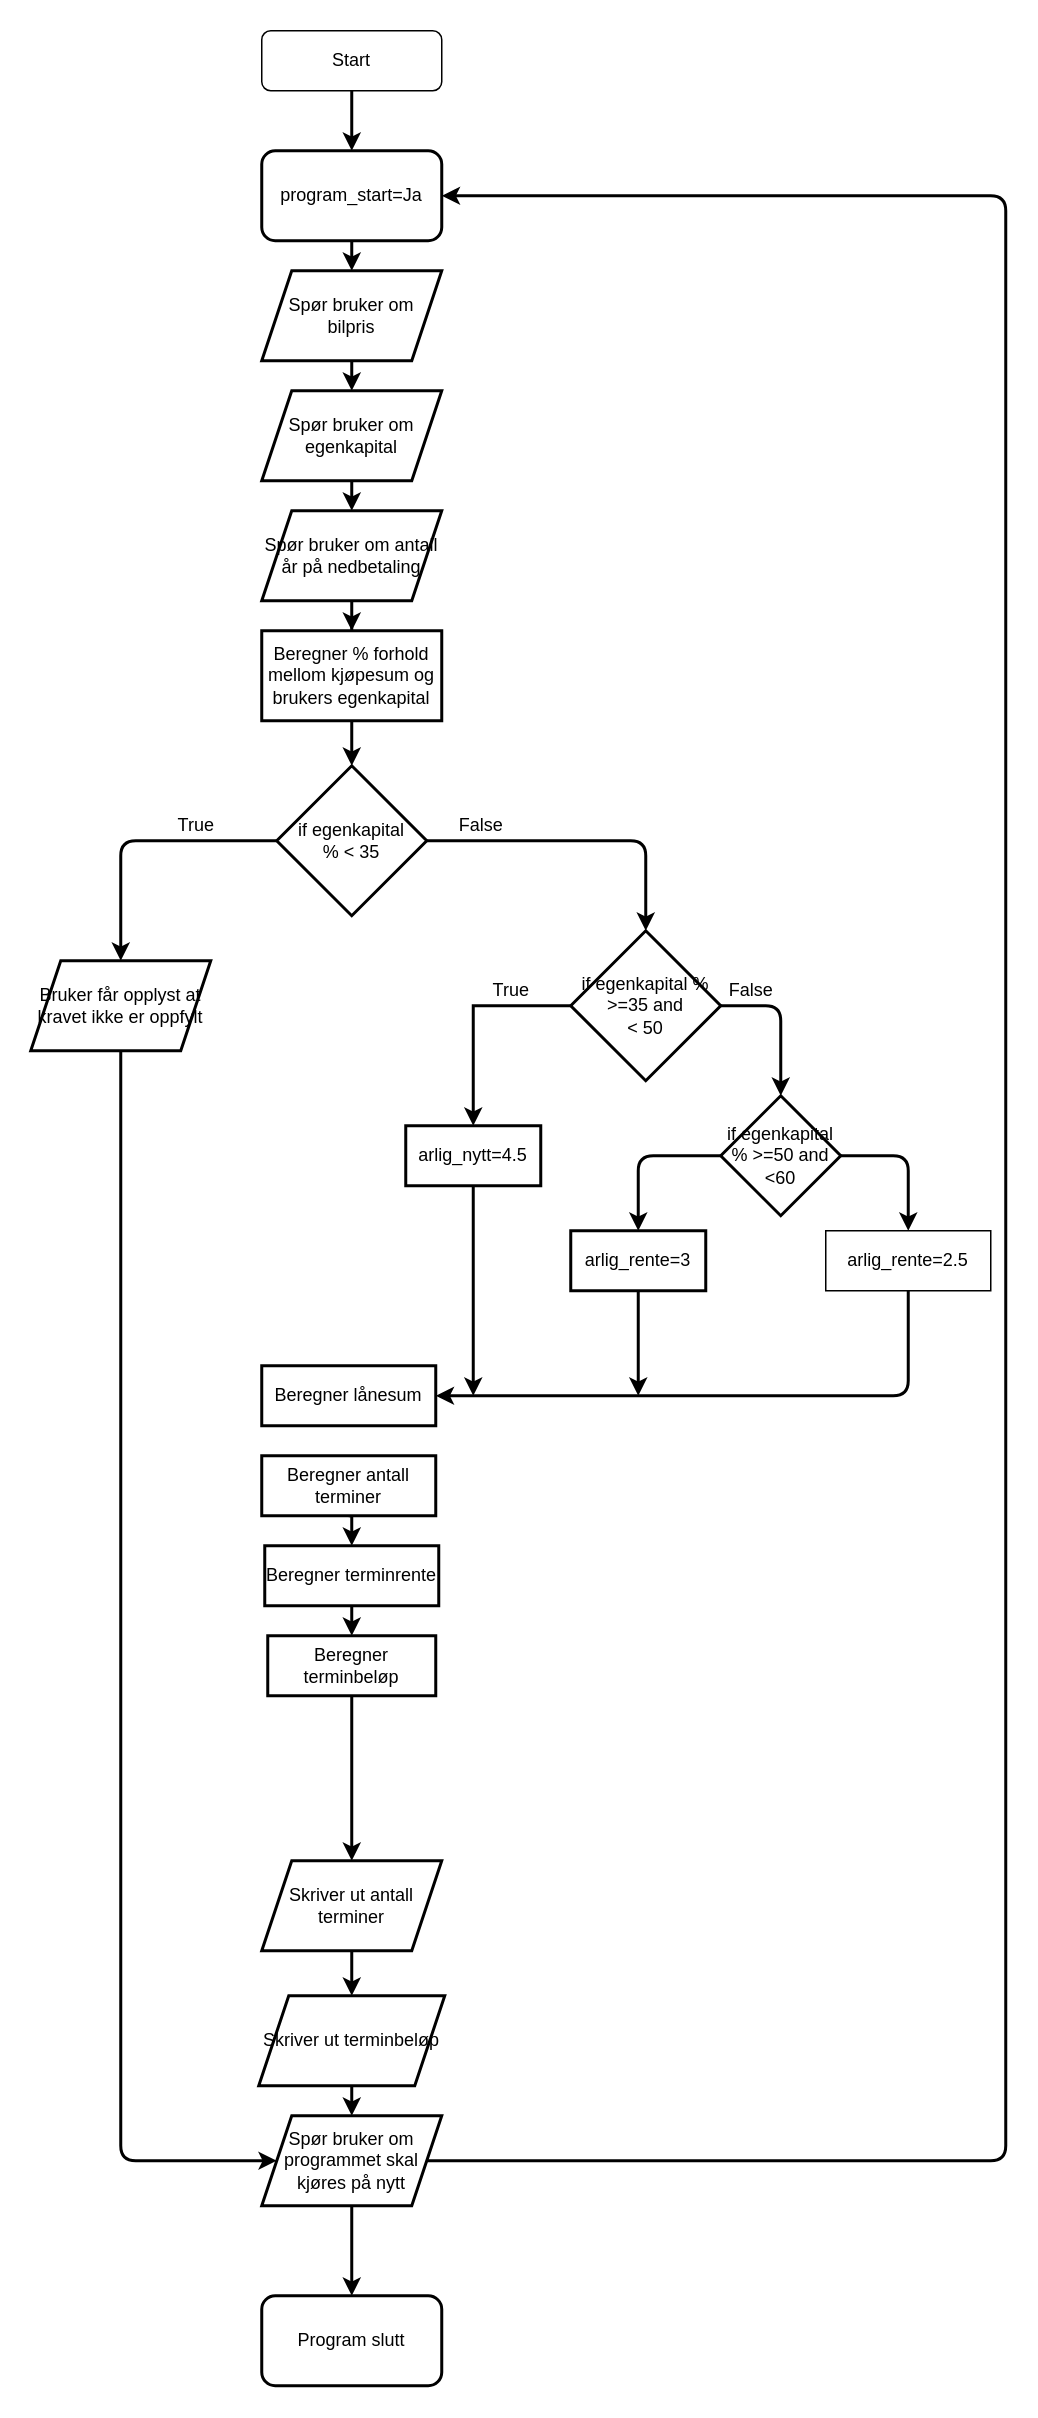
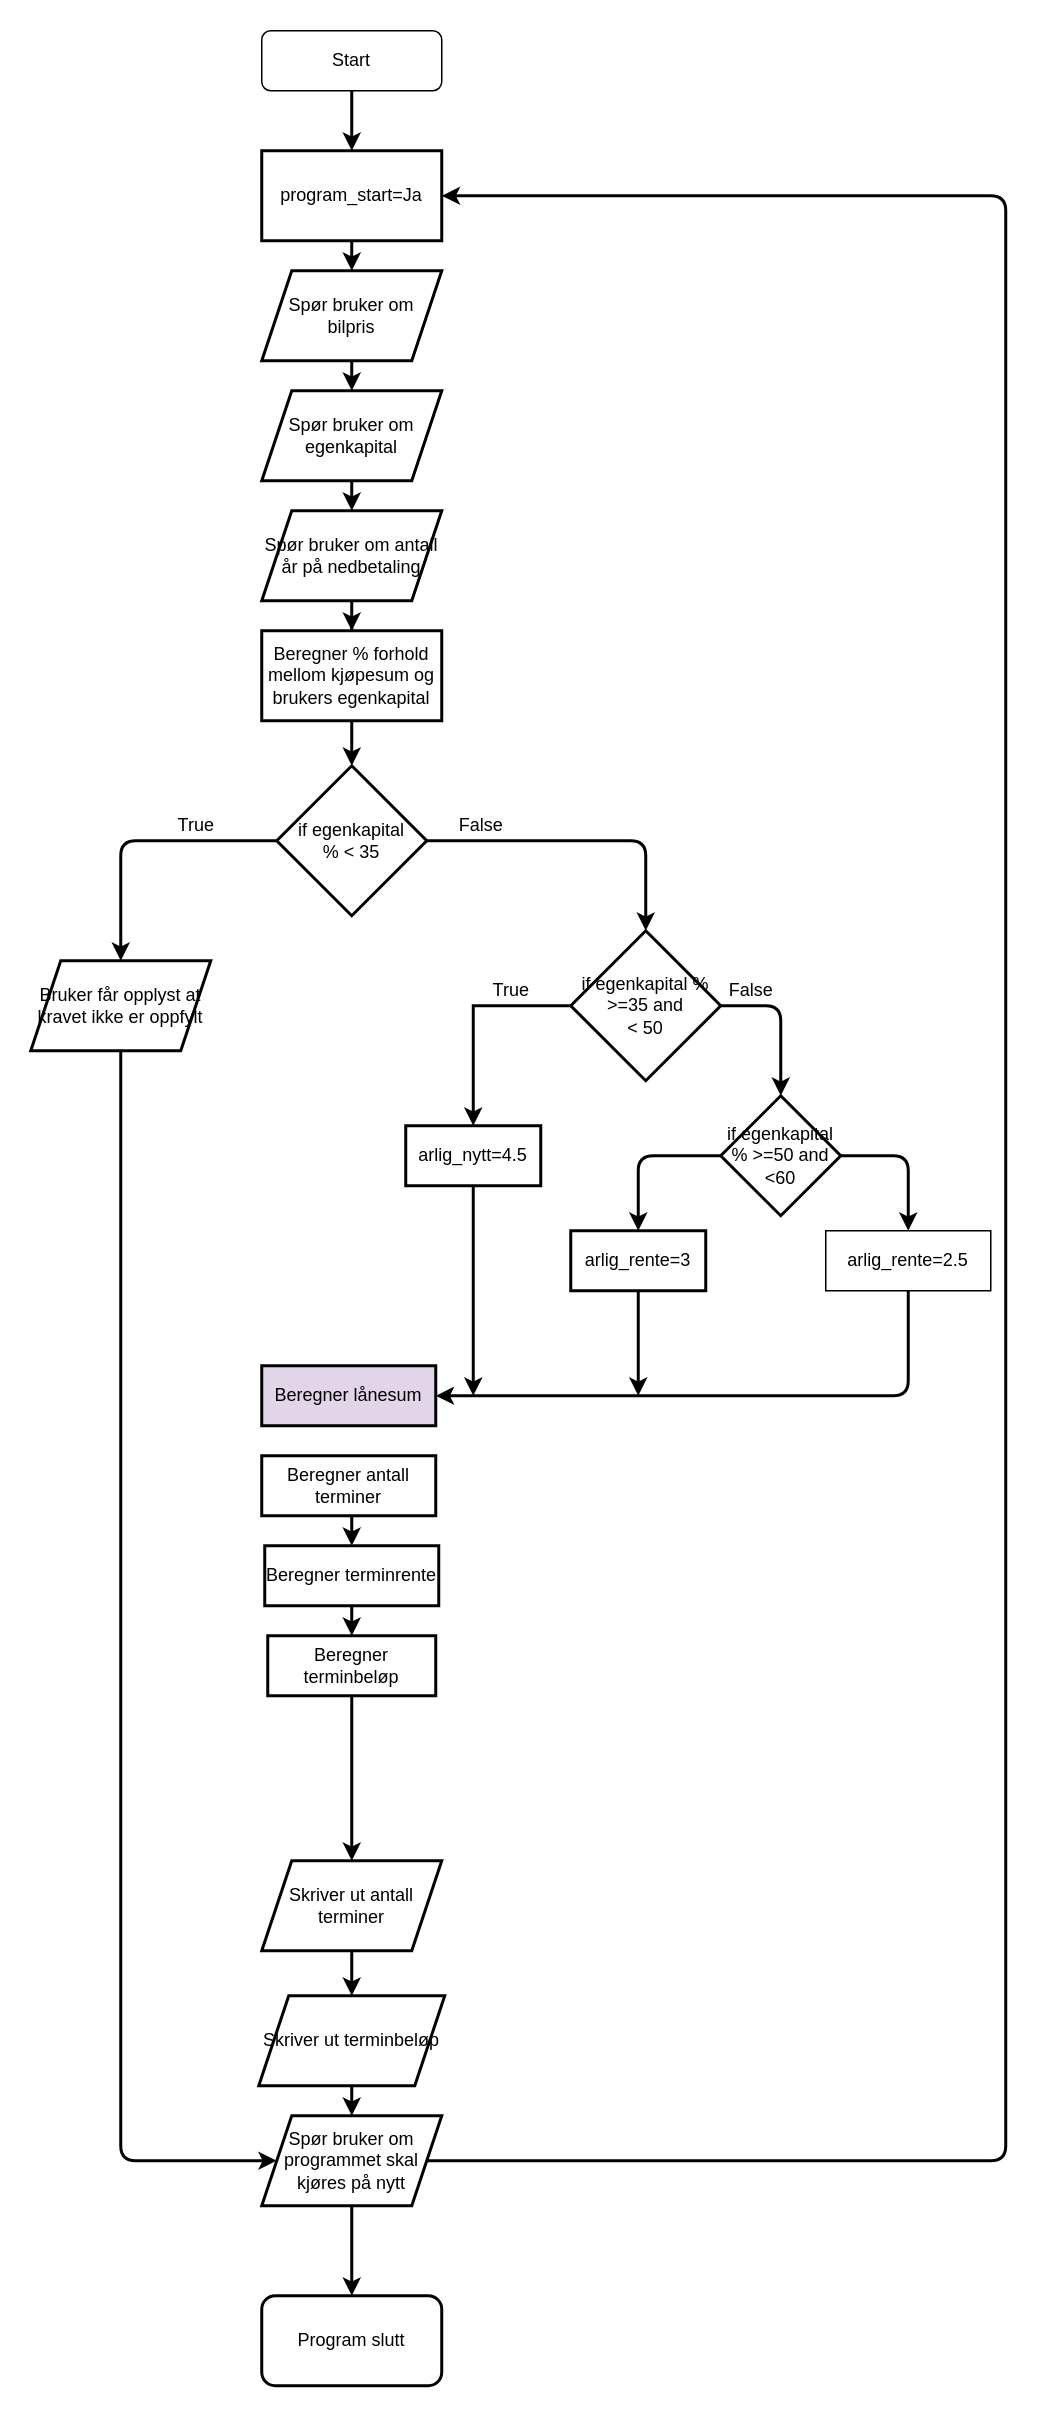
(352, 196) -> (352, 196)
(349, 1396) -> (349, 1396)
